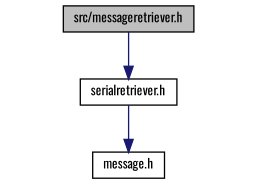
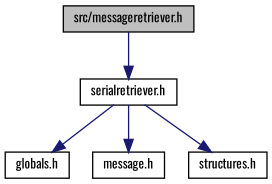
none -> (37, 165)
none -> (228, 165)
